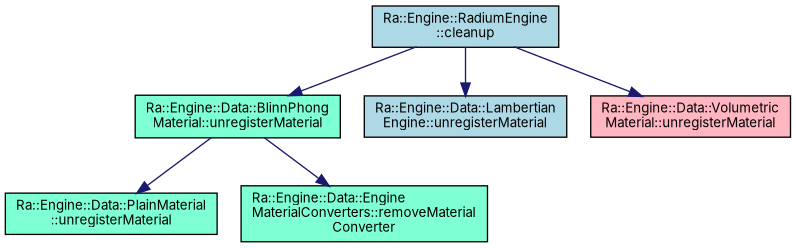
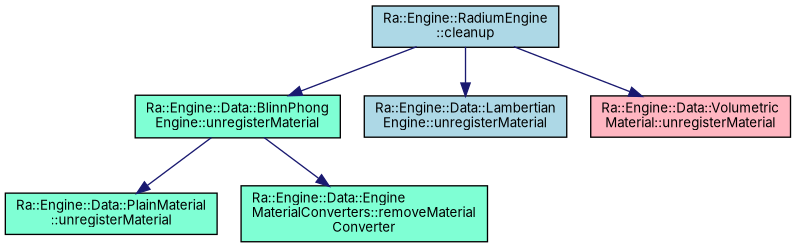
(238, 117) -> (238, 117)
